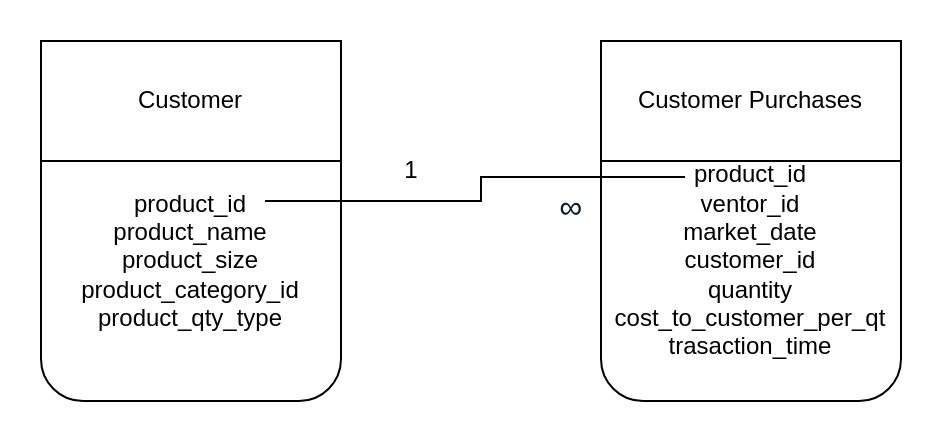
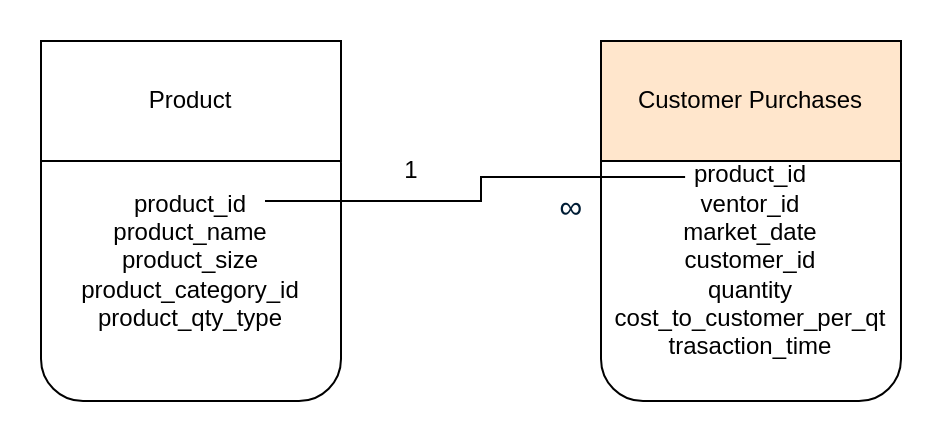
(191, 101) -> (191, 101)
(751, 101) -> (751, 101)
